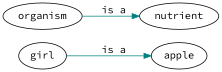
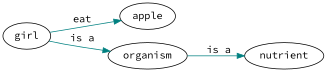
none -> (76, 46)
(111, 50) -> (79, 19)
